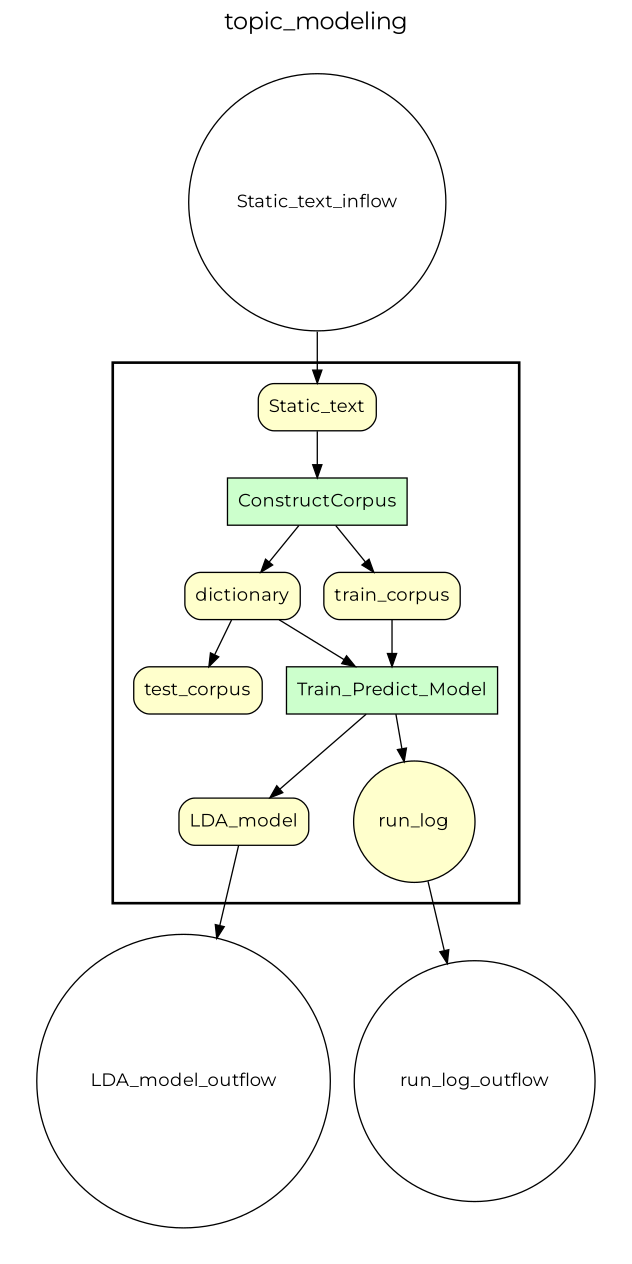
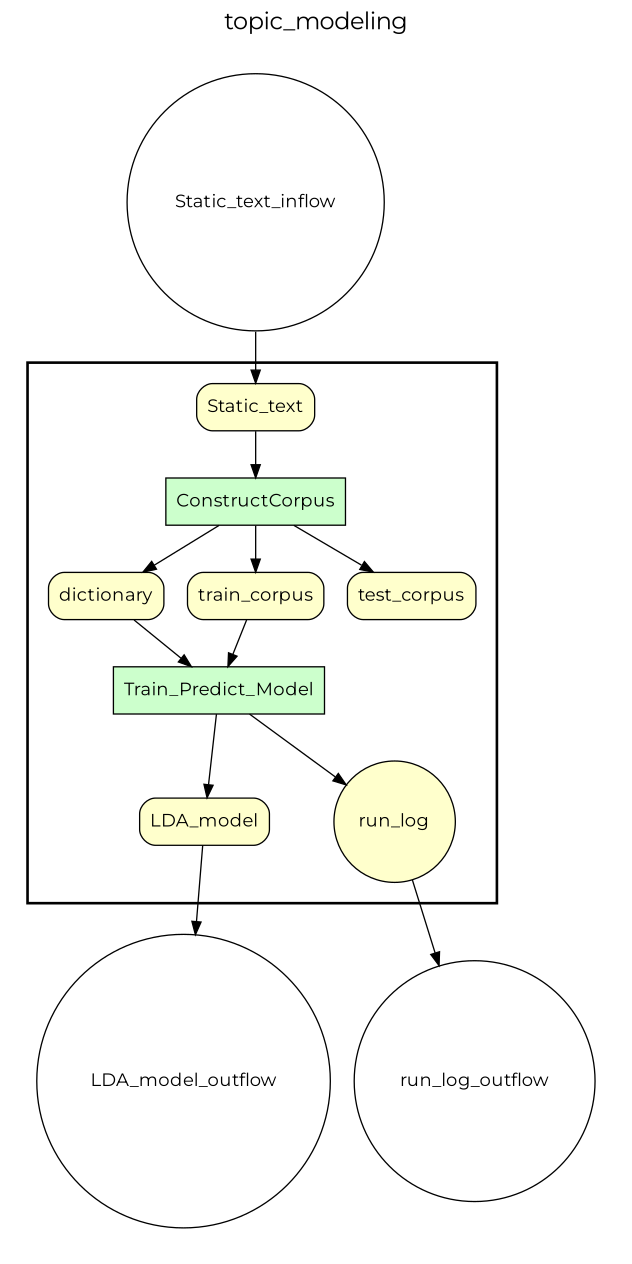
(223, 637) -> (328, 545)
